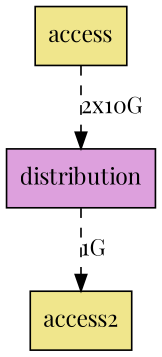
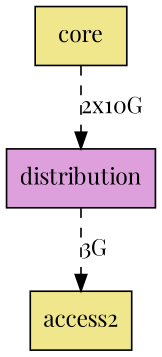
(81, 36) -> (81, 36)
(94, 250) -> (94, 250)
